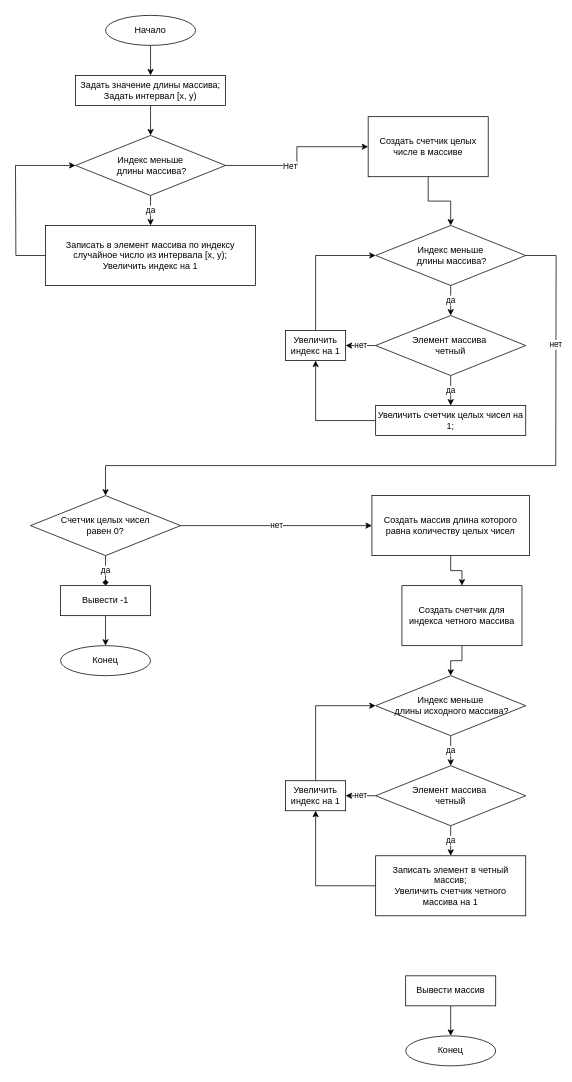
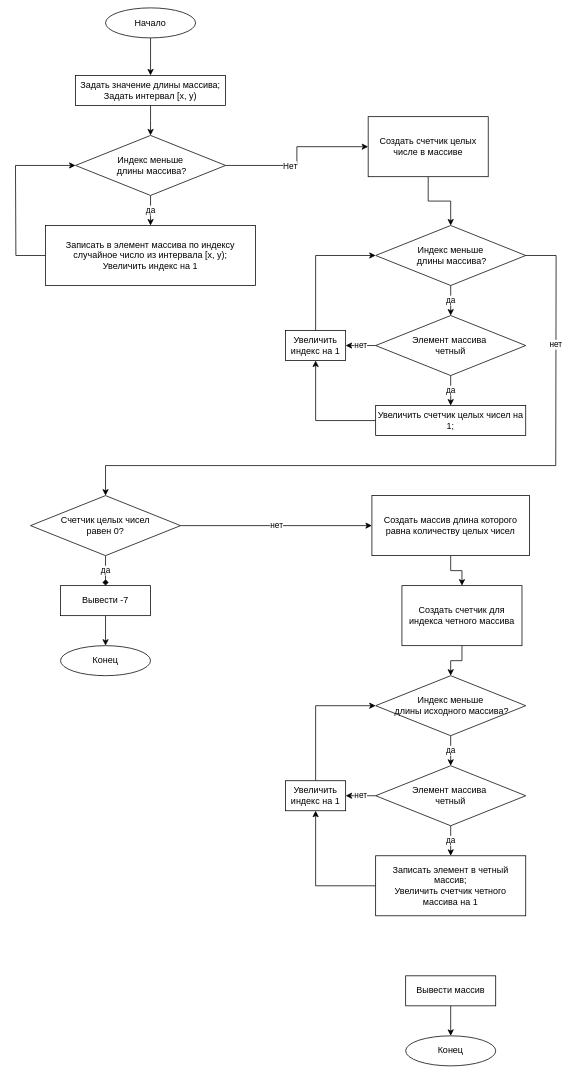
(150, 30) -> (150, 23)
(105, 600) -> (105, 600)
